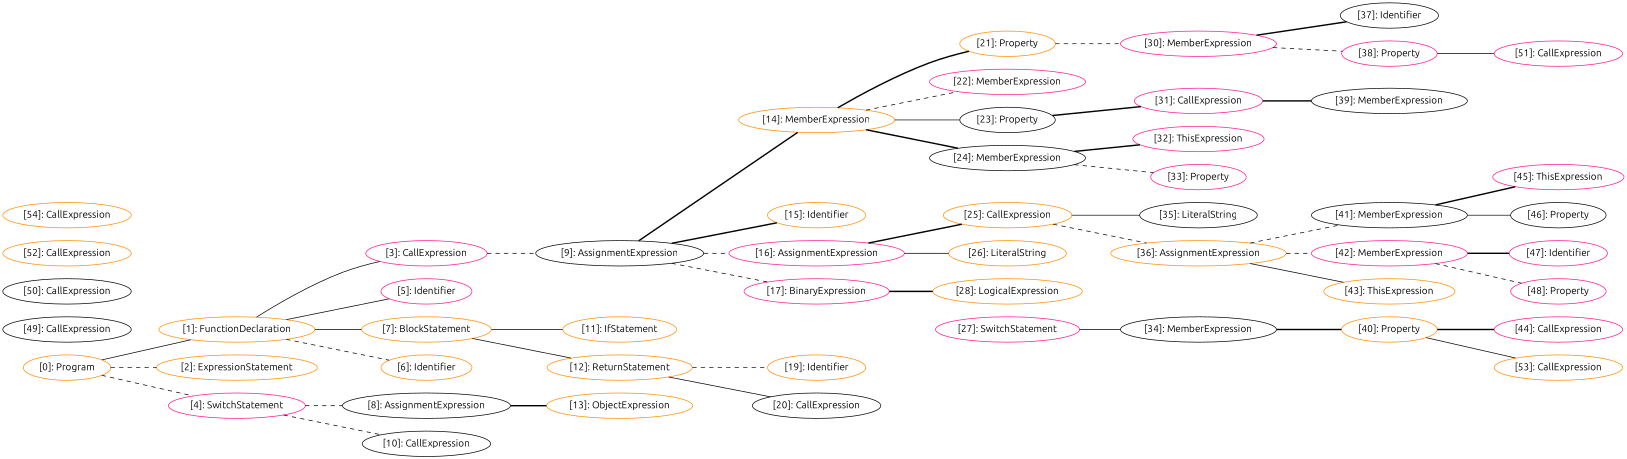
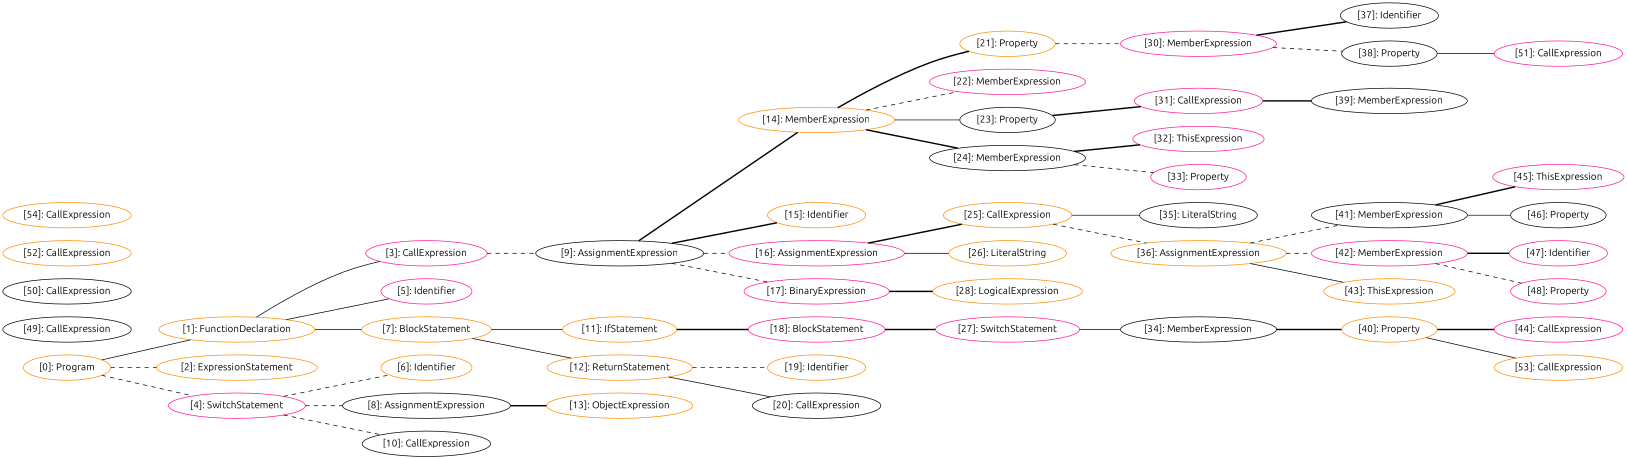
(1389, 54) -> (1389, 54)
none -> (817, 329)
(338, 350) -> (336, 386)
